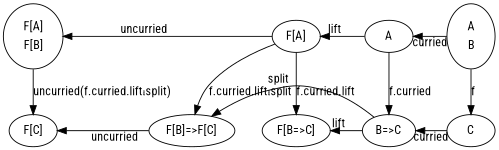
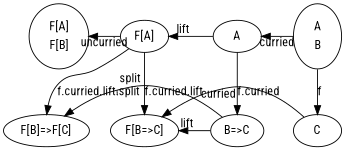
(33, 131) -> none
(436, 131) -> (231, 87)
